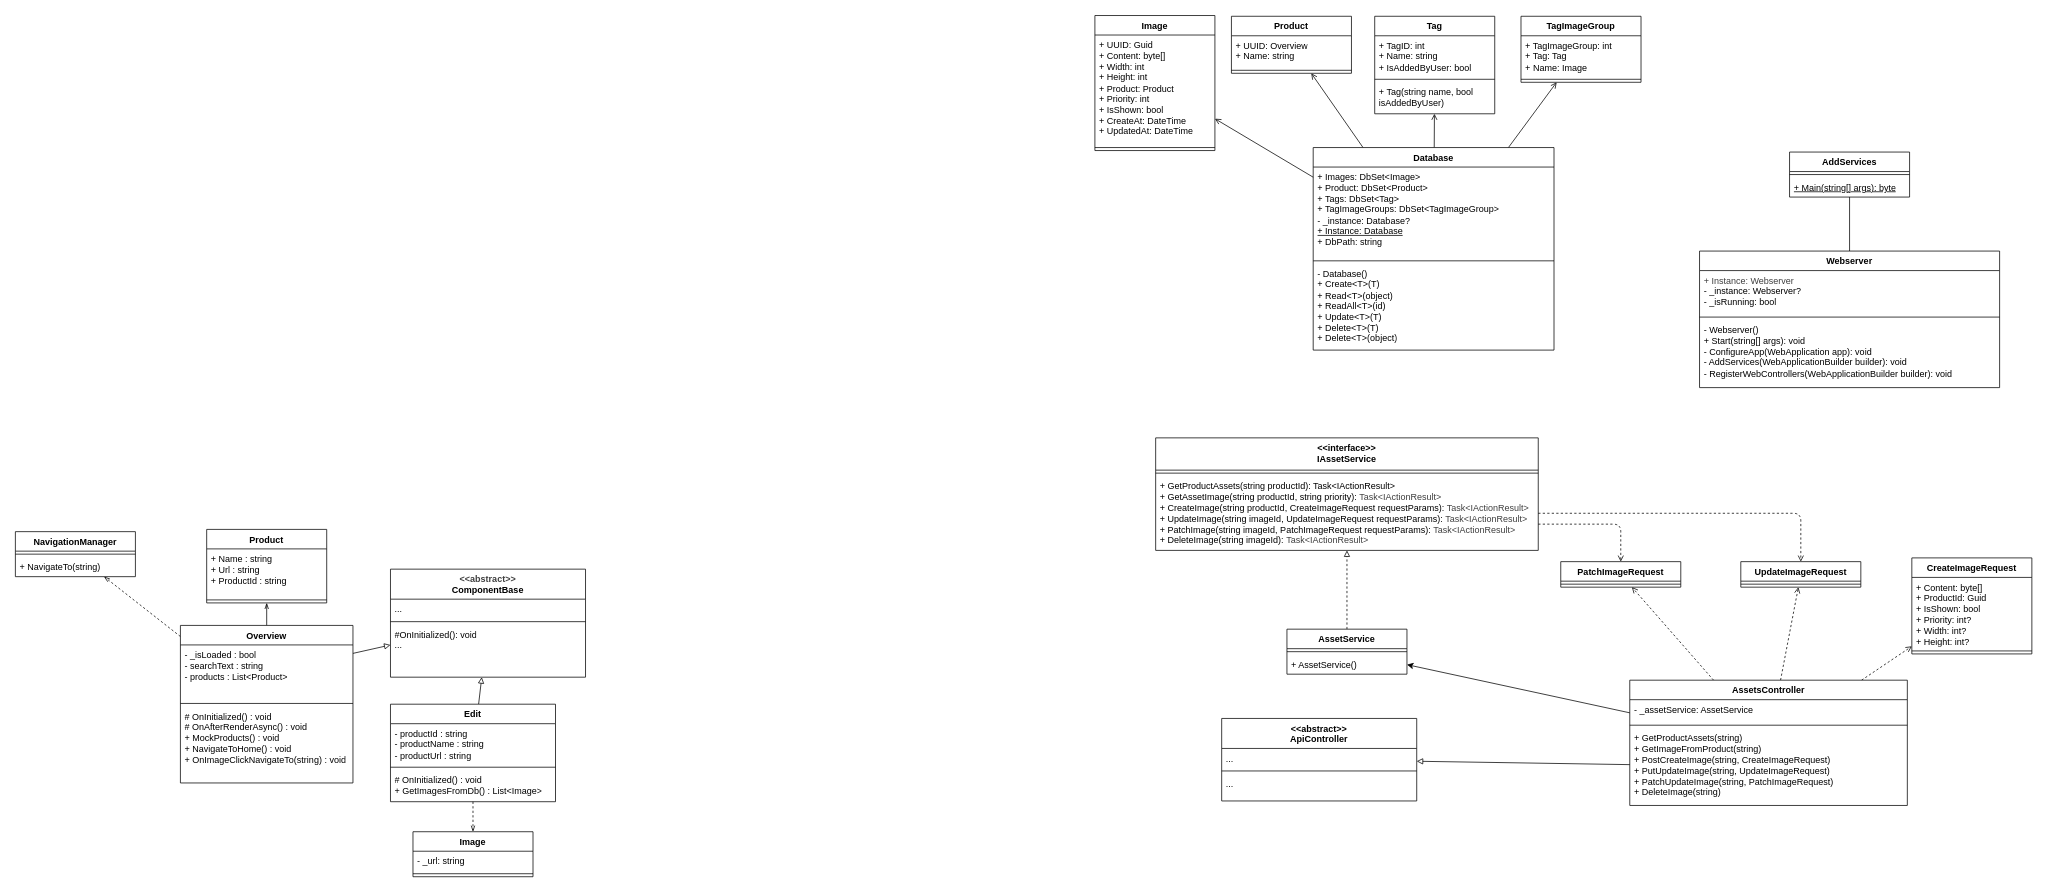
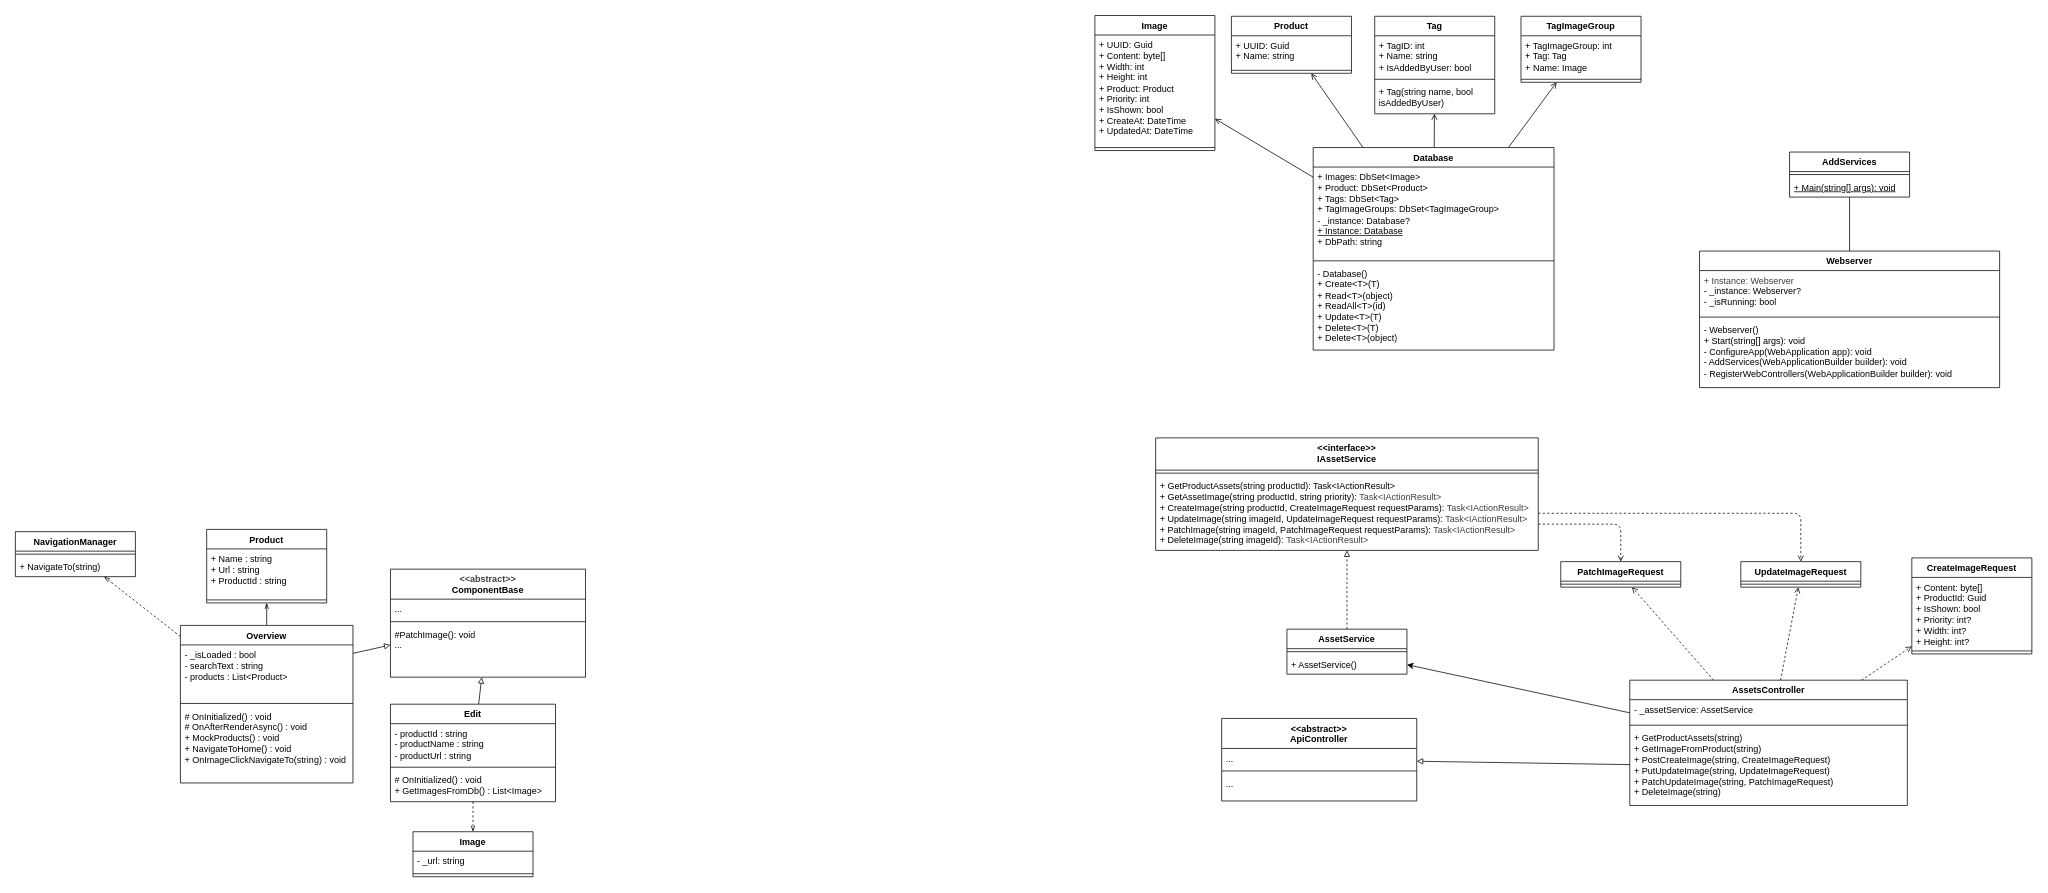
(1271, 52) -> (1266, 52)
(1850, 193) -> (1850, 193)
(442, 640) -> (439, 640)
